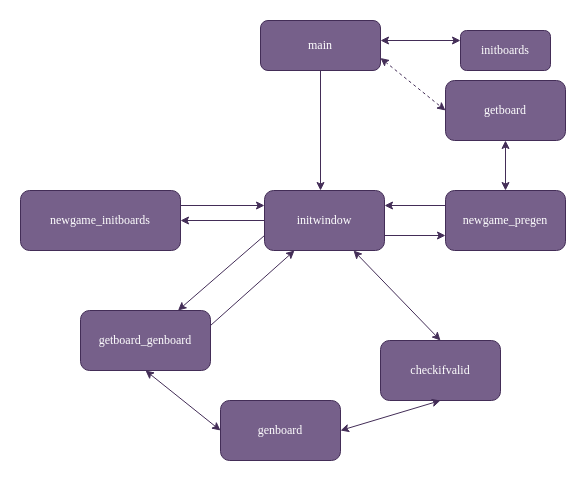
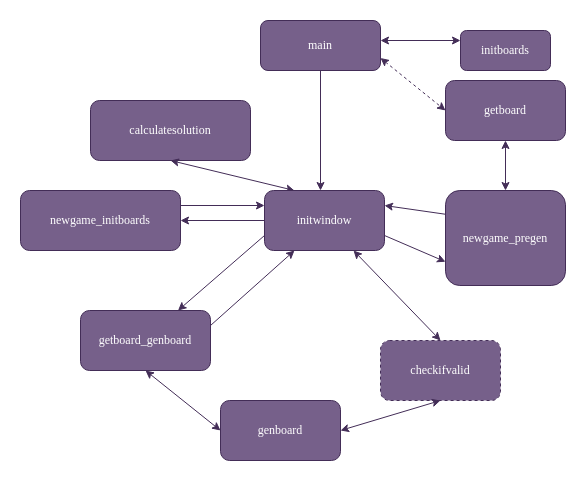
none -> (171, 131)
none -> (233, 176)
(506, 221) -> (506, 238)
(441, 371) -> (441, 371)
